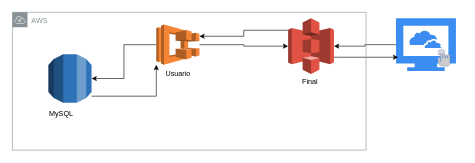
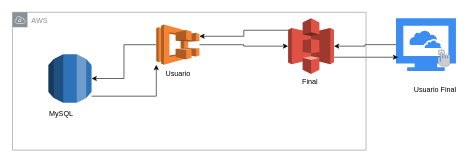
none -> (435, 90)
